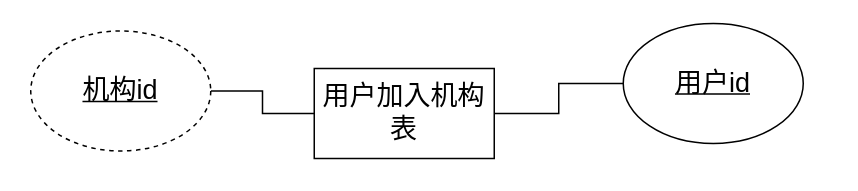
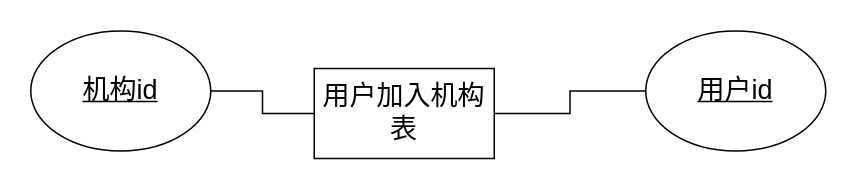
(713, 83) -> (736, 91)
(121, 91) -> (121, 91)
